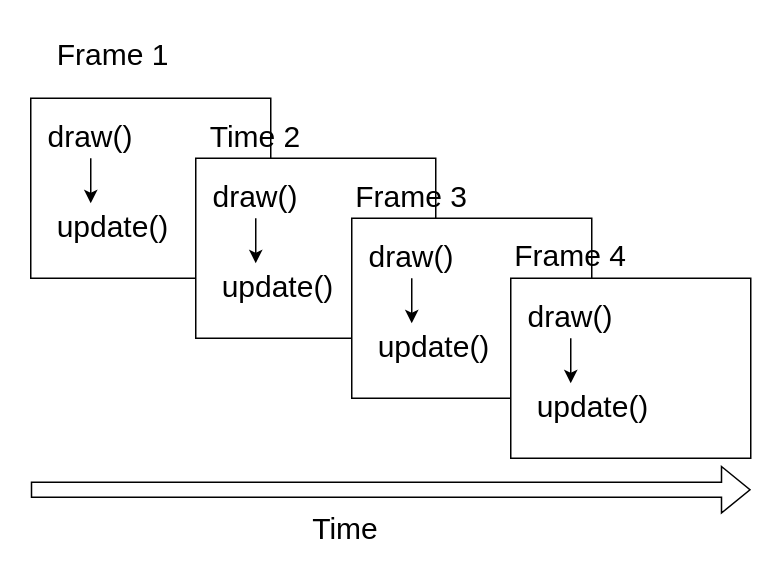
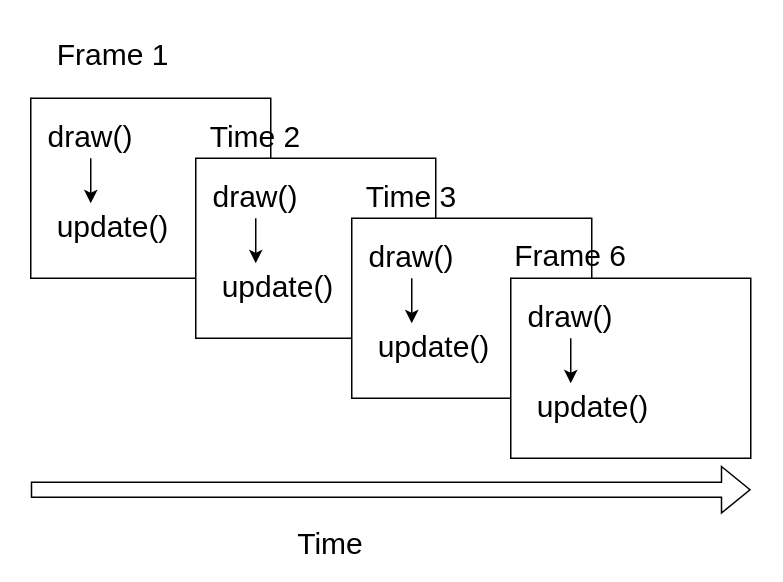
(412, 196) -> (412, 196)
(571, 254) -> (571, 254)
(346, 527) -> (331, 542)
